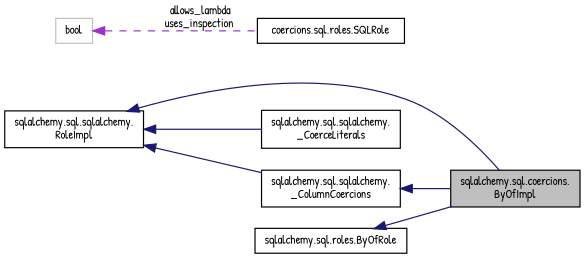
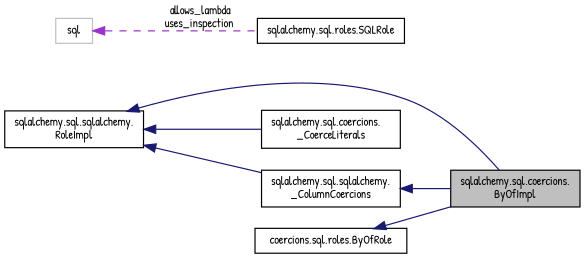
(74, 31) -> (74, 31)
(331, 31) -> (331, 31)
(331, 129) -> (331, 129)
(331, 241) -> (331, 241)
